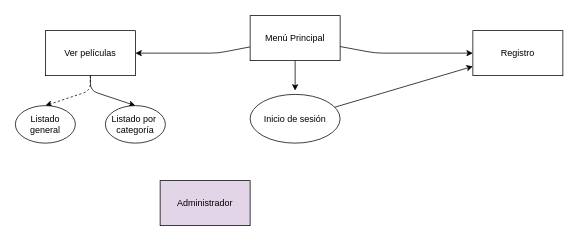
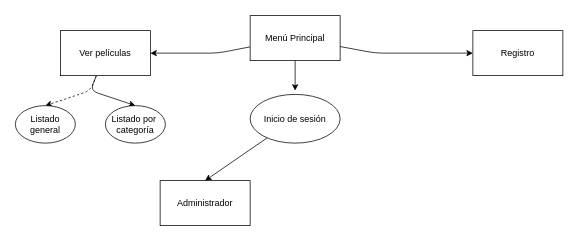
(90, 53) -> (105, 53)
(401, 87) -> (238, 158)
(205, 203) -> (205, 203)
